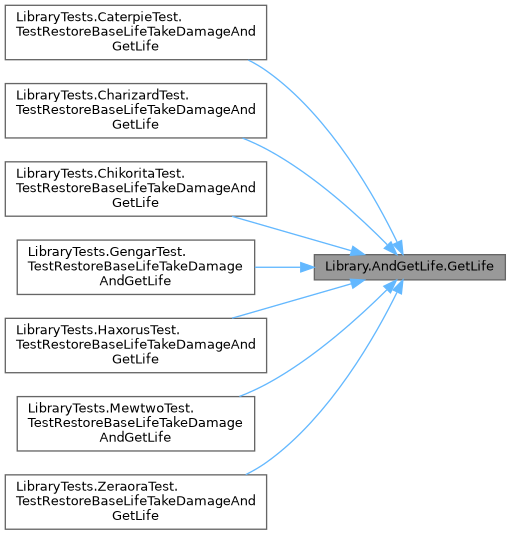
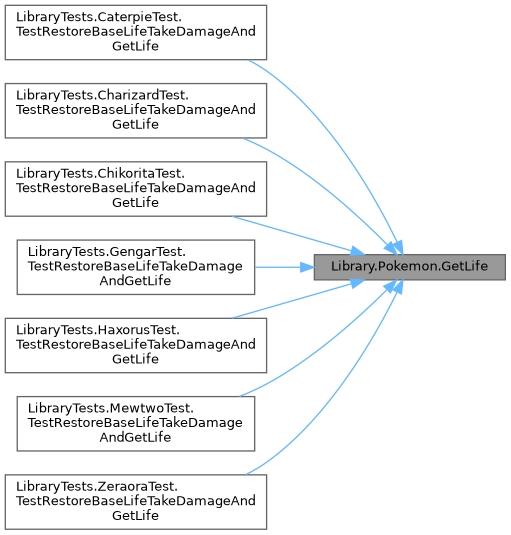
(410, 267) -> (410, 267)
